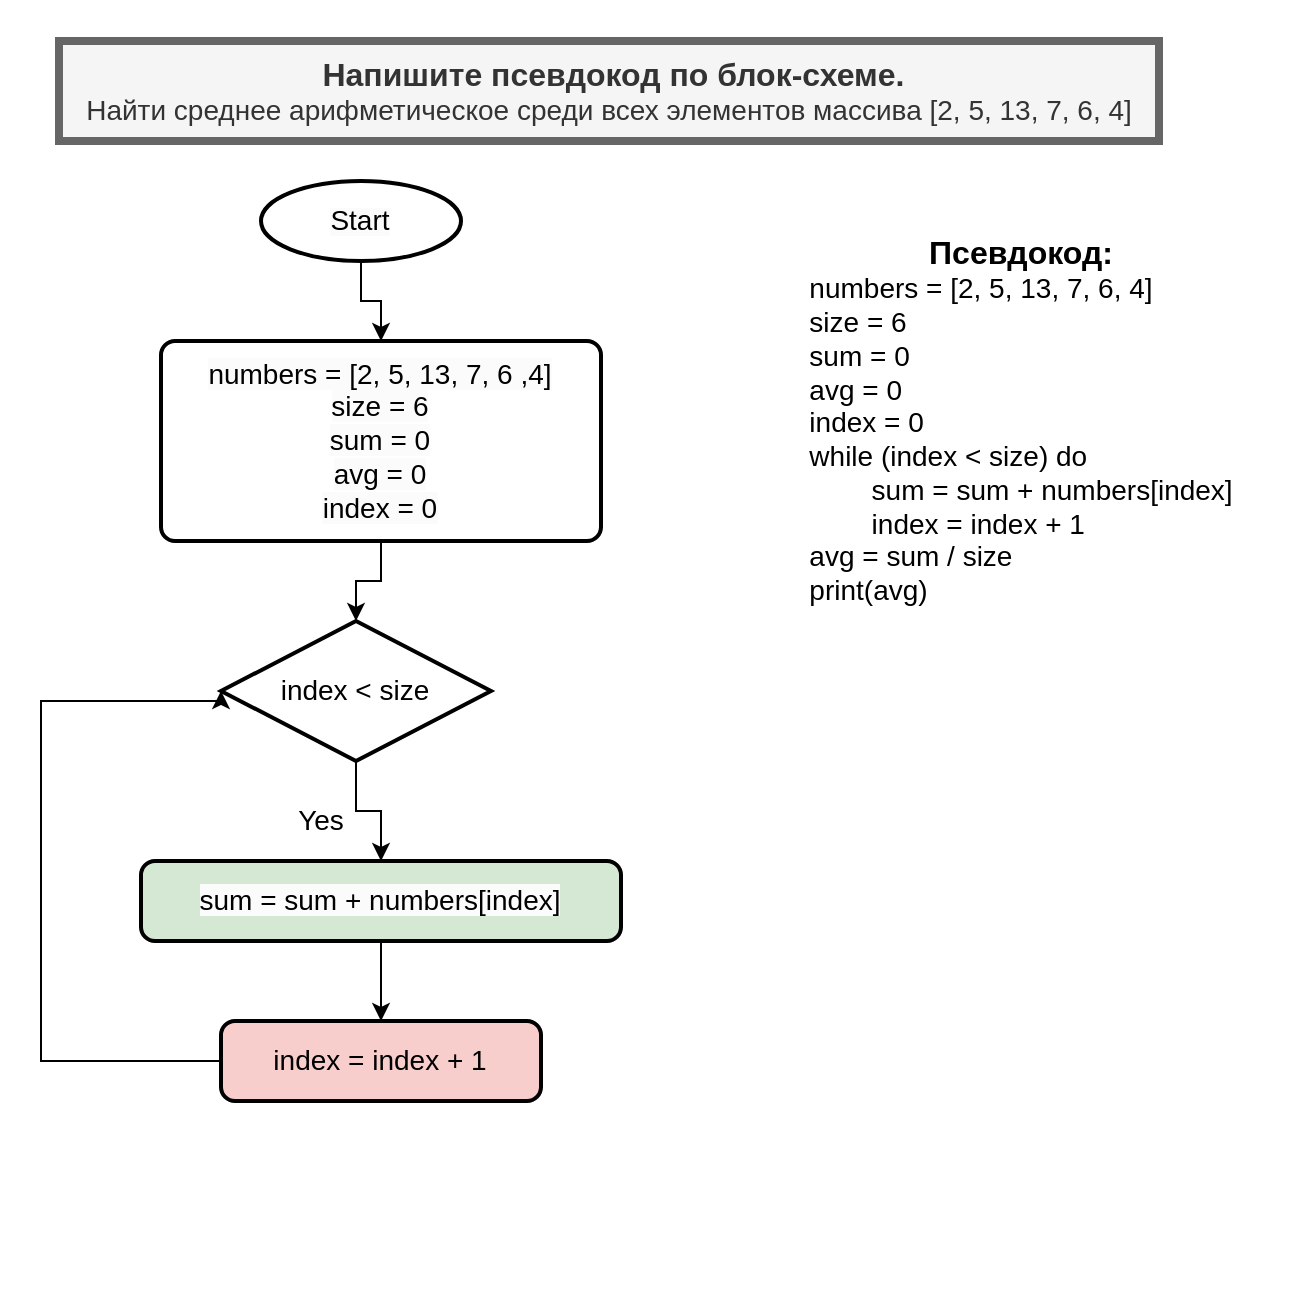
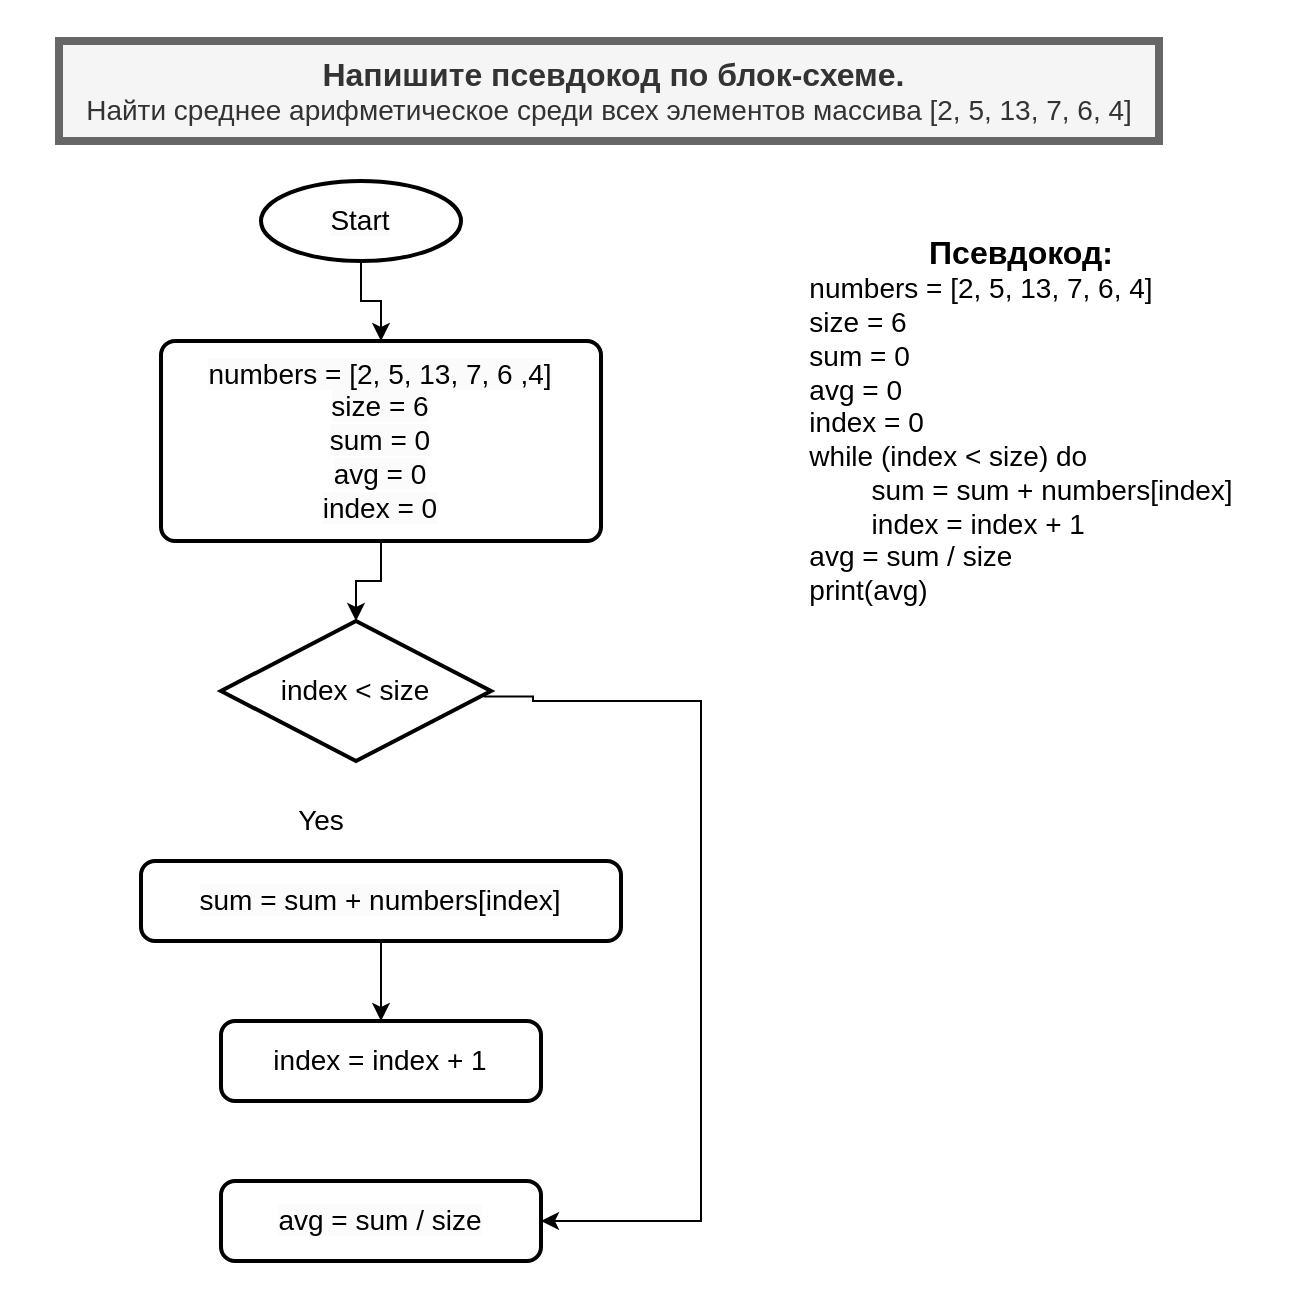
(362, 811) -> none
(41, 880) -> none
(381, 901) -> (381, 901)
none -> (701, 924)
(381, 1061) -> (381, 1061)
none -> (381, 1221)
